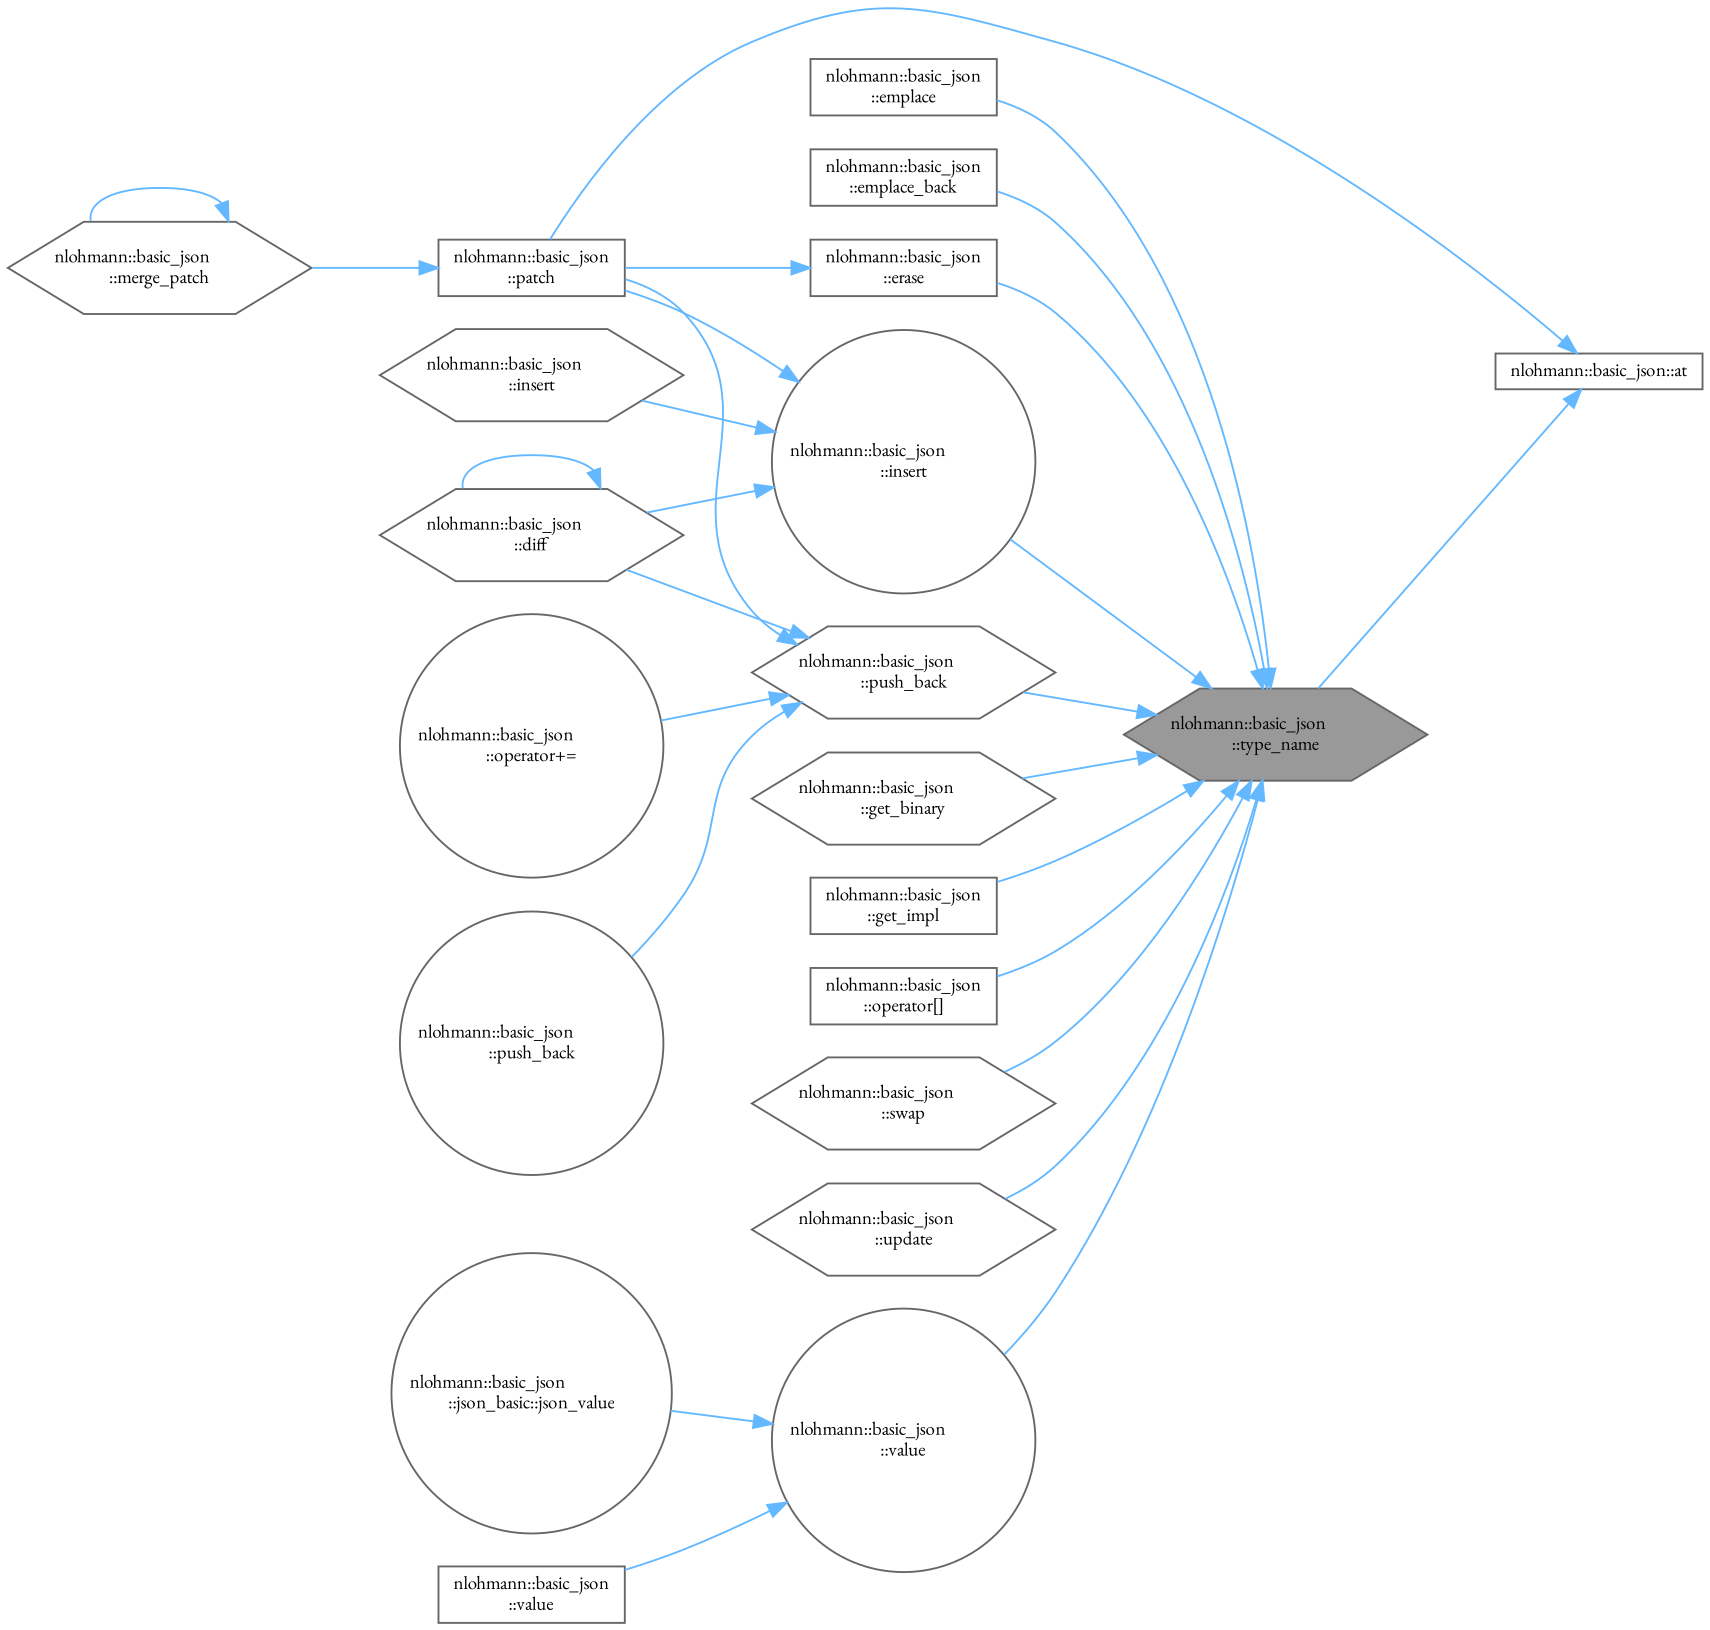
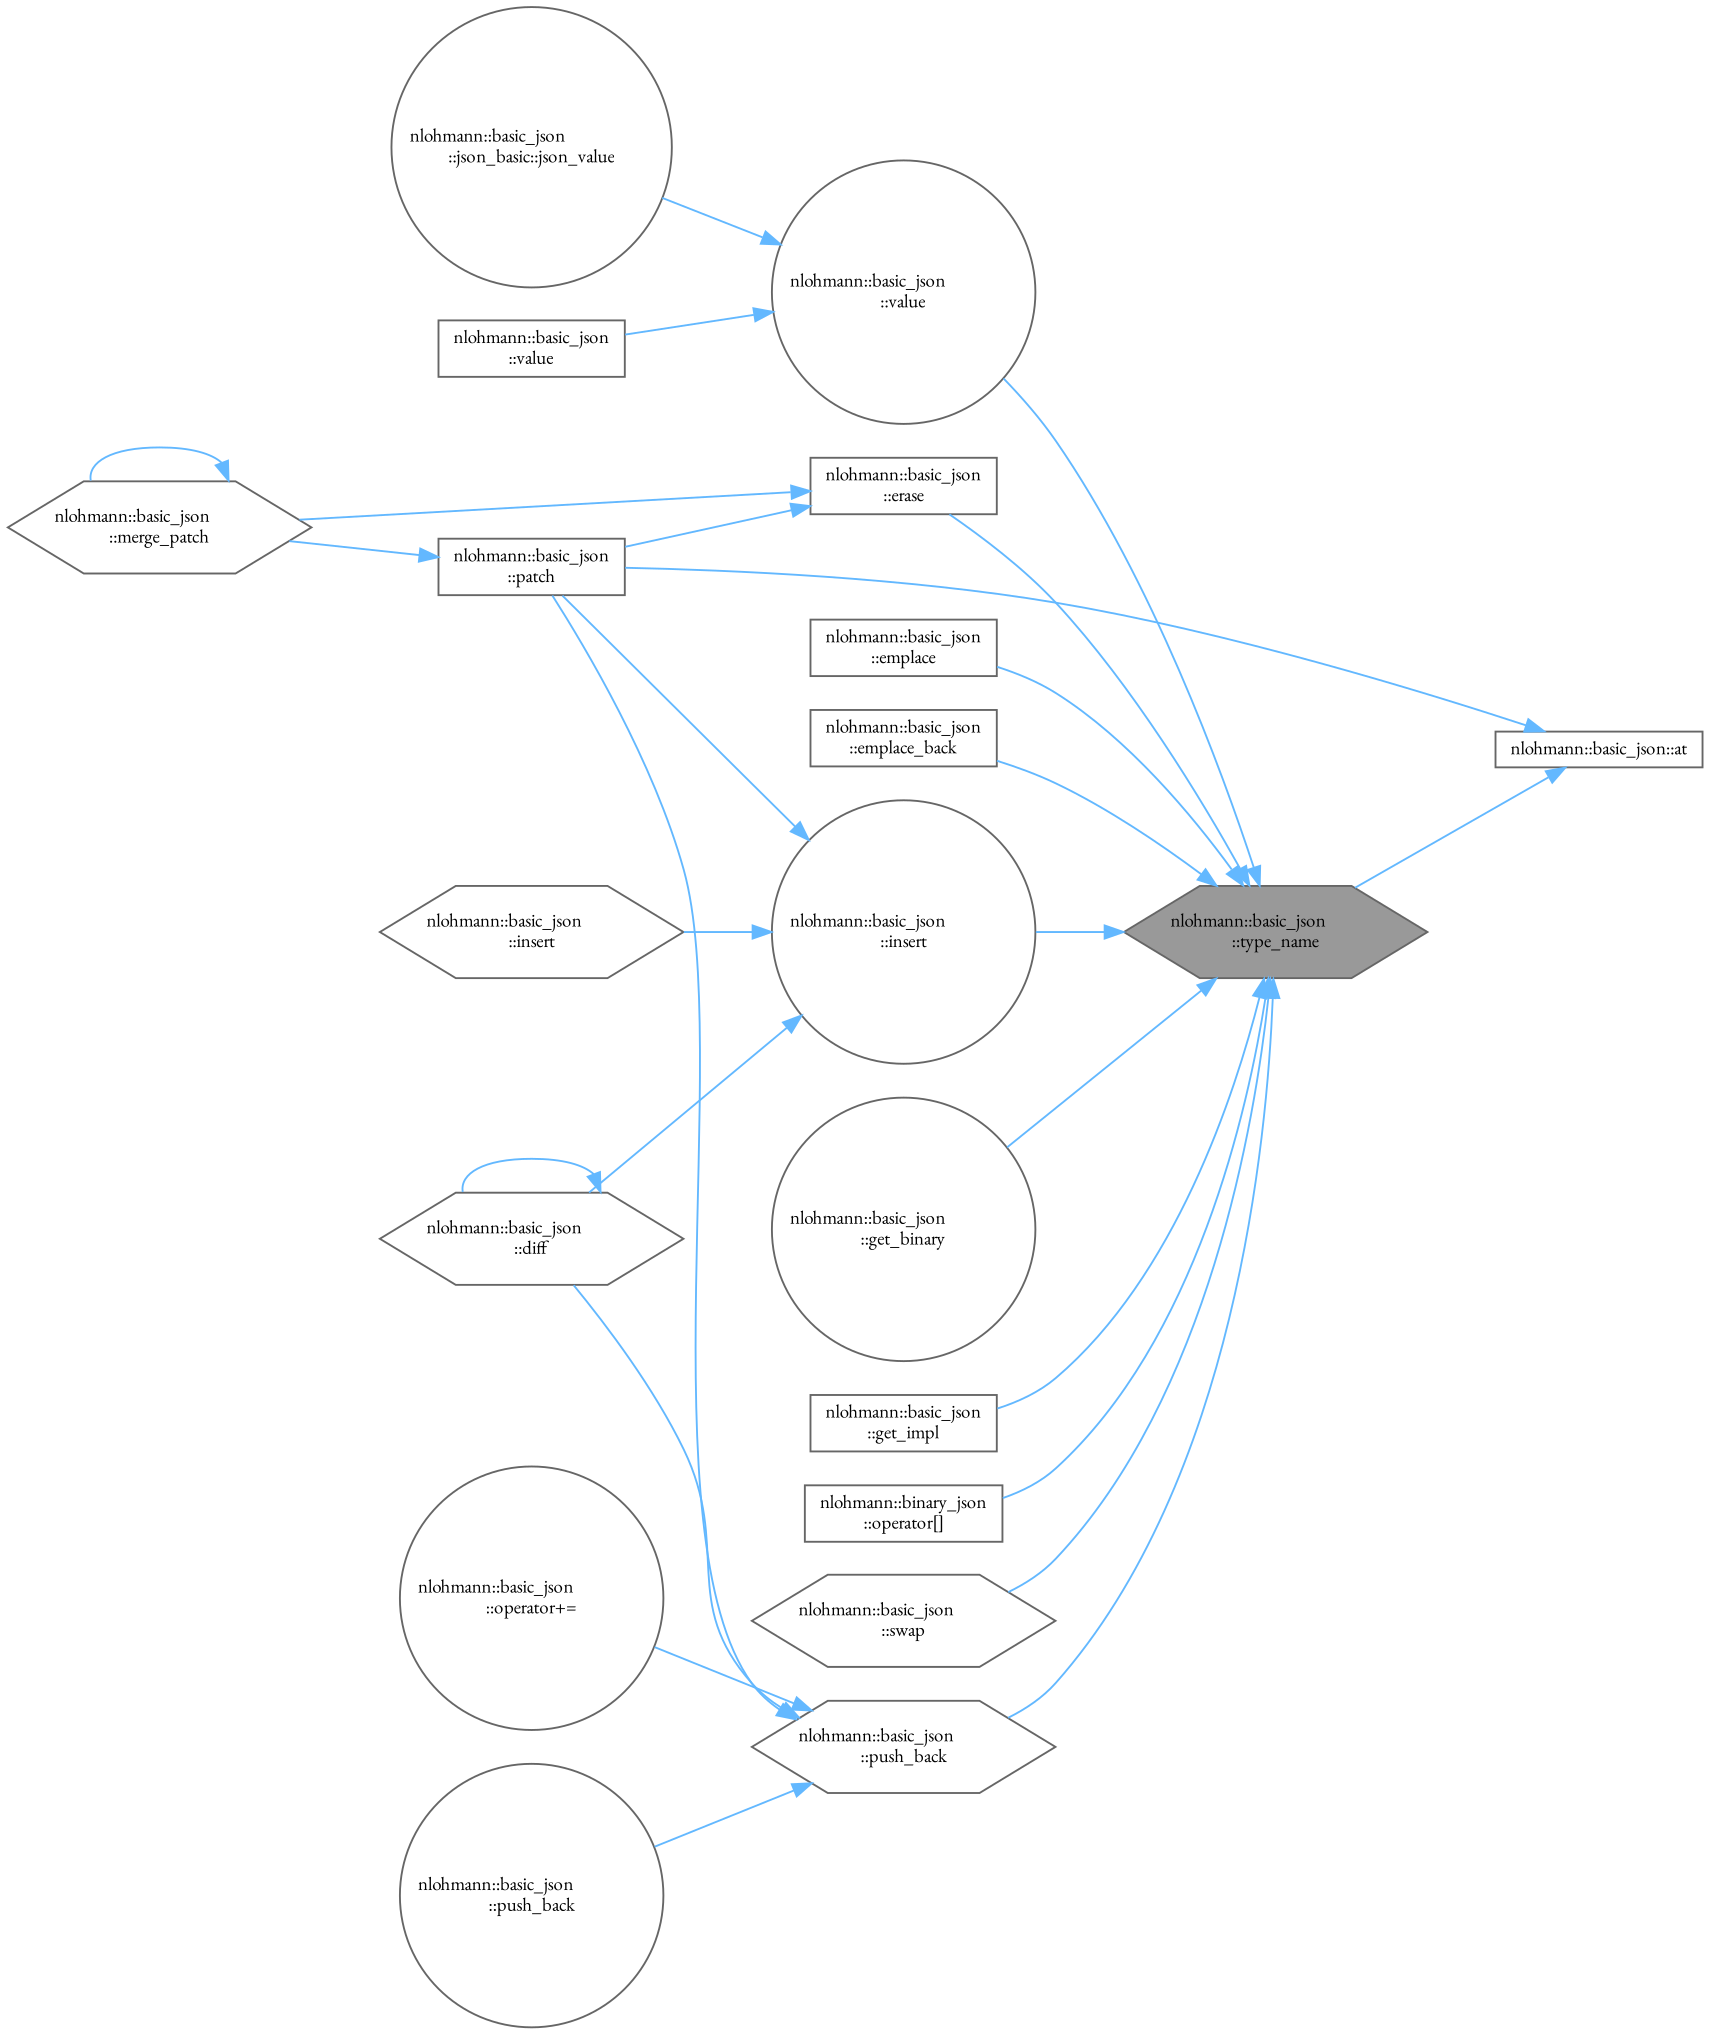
none -> (545, 506)
(904, 799) -> (904, 1229)
(904, 996) -> (904, 1513)
(904, 1230) -> none
